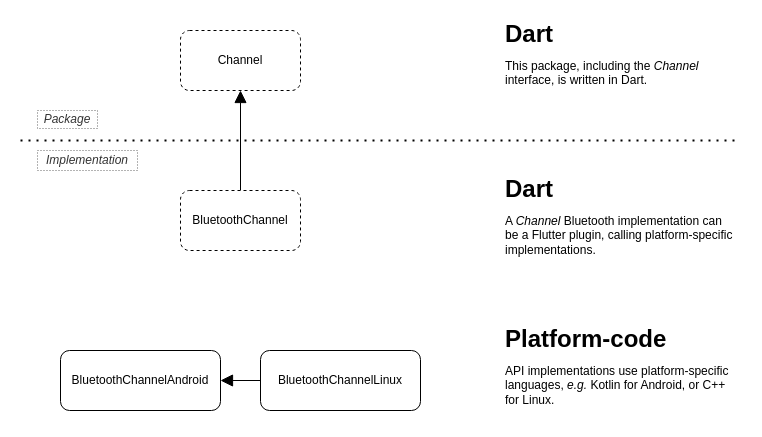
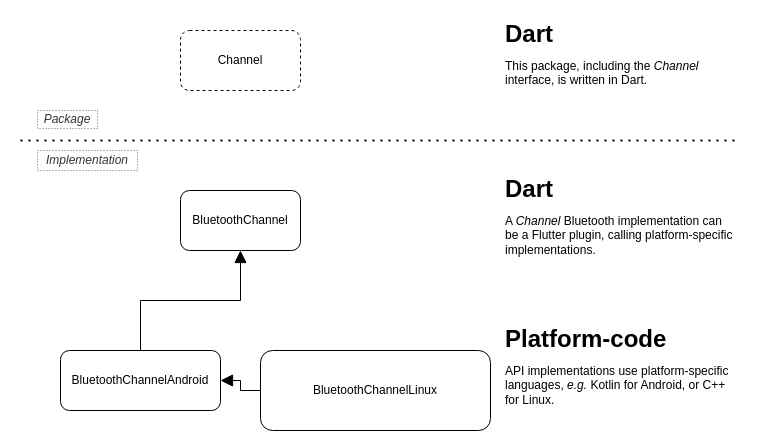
(241, 147) -> none
(241, 221) -> (241, 221)
none -> (184, 301)
(341, 381) -> (376, 391)
